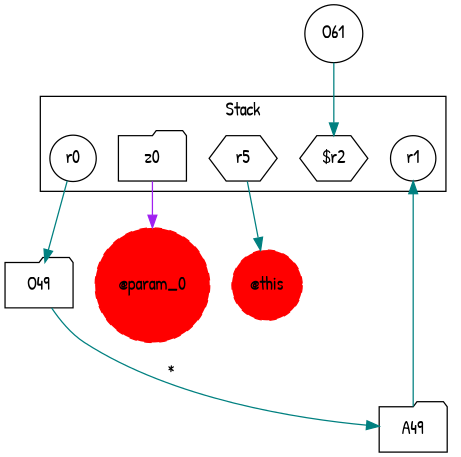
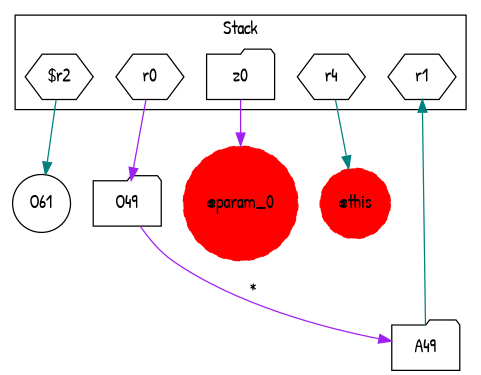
(334, 88) -> (52, 131)
(73, 158) -> (150, 77)
(243, 158) -> (331, 77)
(413, 158) -> (422, 77)
(58, 215) -> (140, 134)
(198, 393) -> (250, 301)
